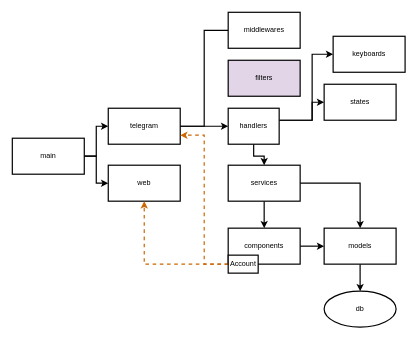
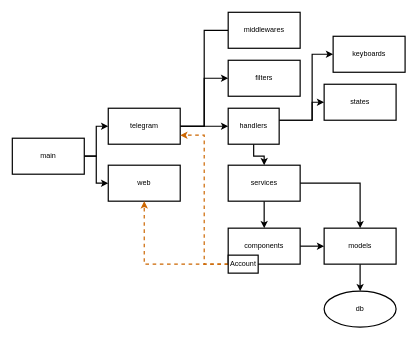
none -> (214, 78)
(264, 78) -> (264, 78)
